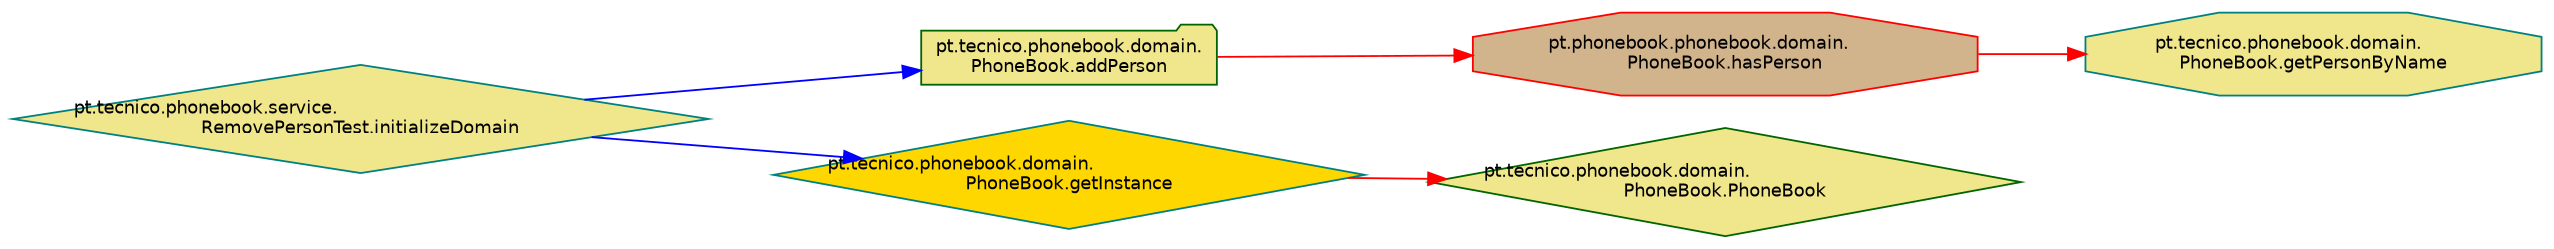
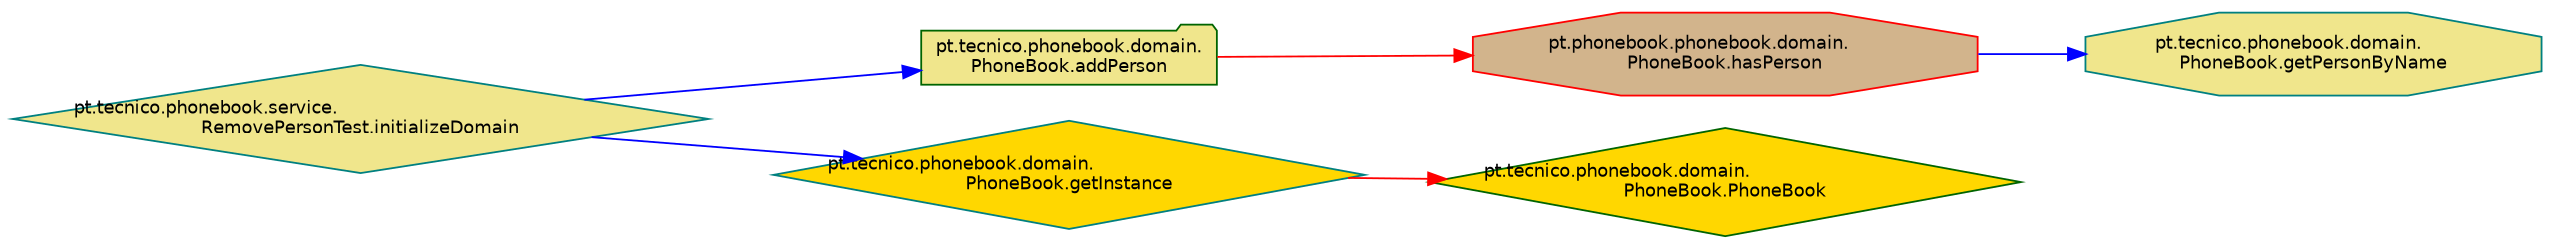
(2023, 54) -> (2023, 54)
(1725, 182) -> (1725, 182)
